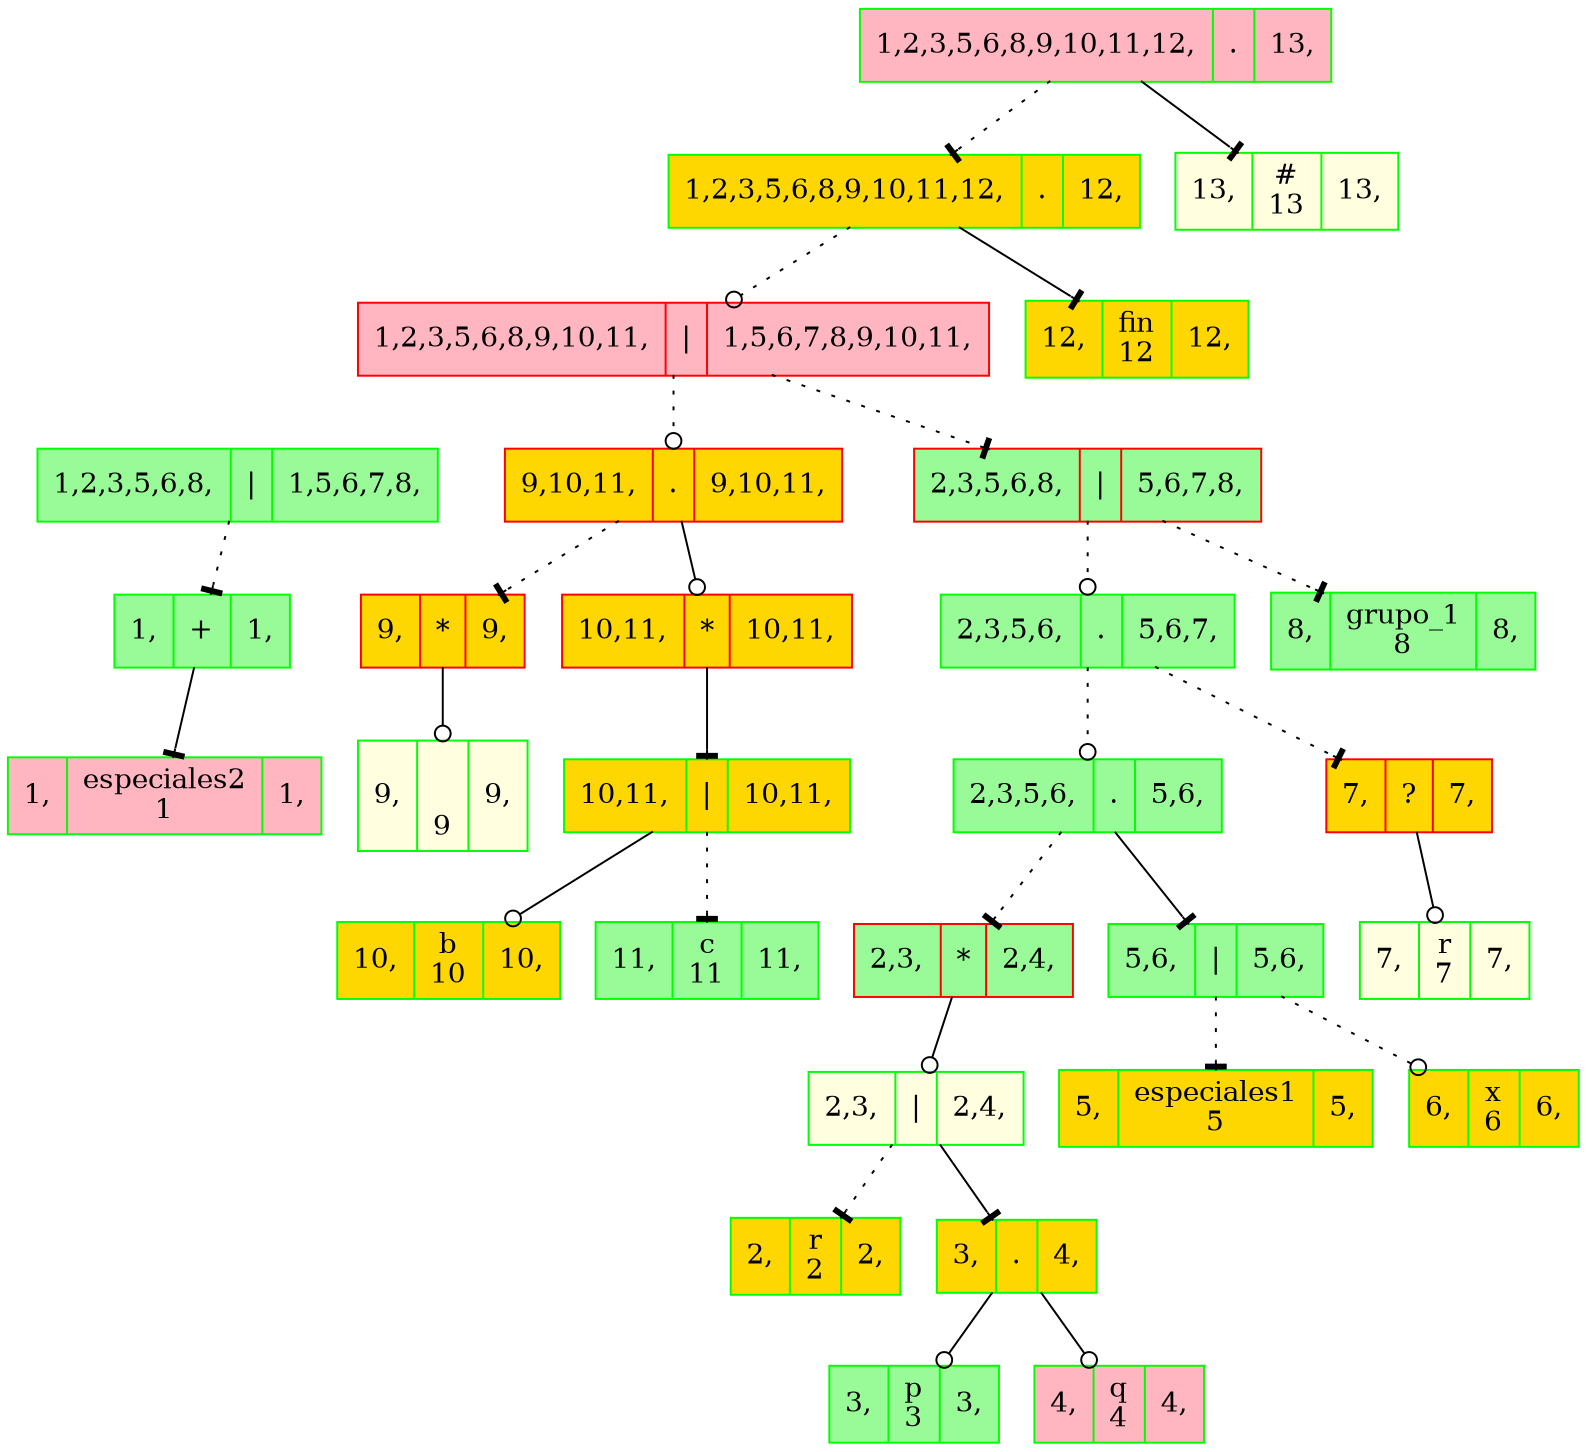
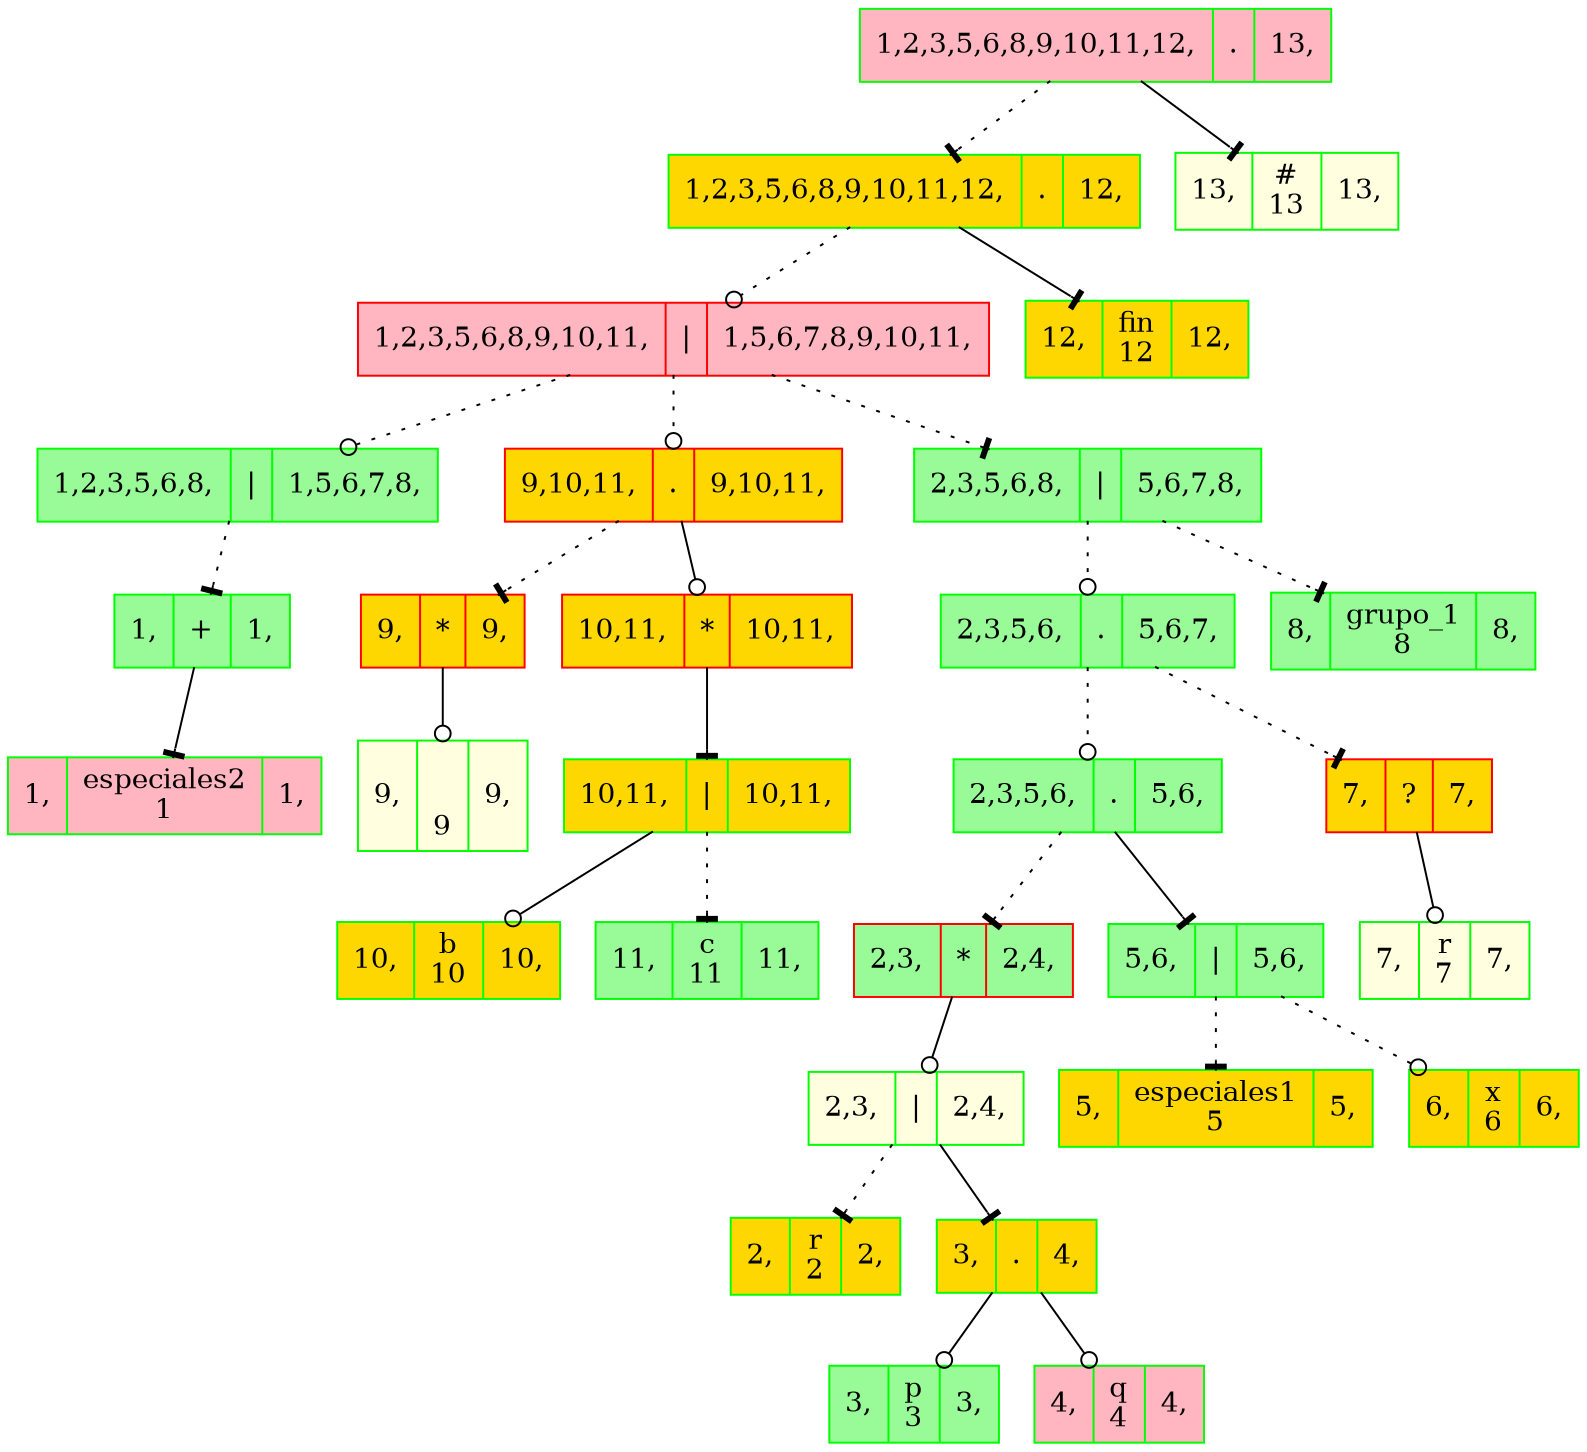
none -> (463, 410)
(1088, 485) -> (1088, 485)
